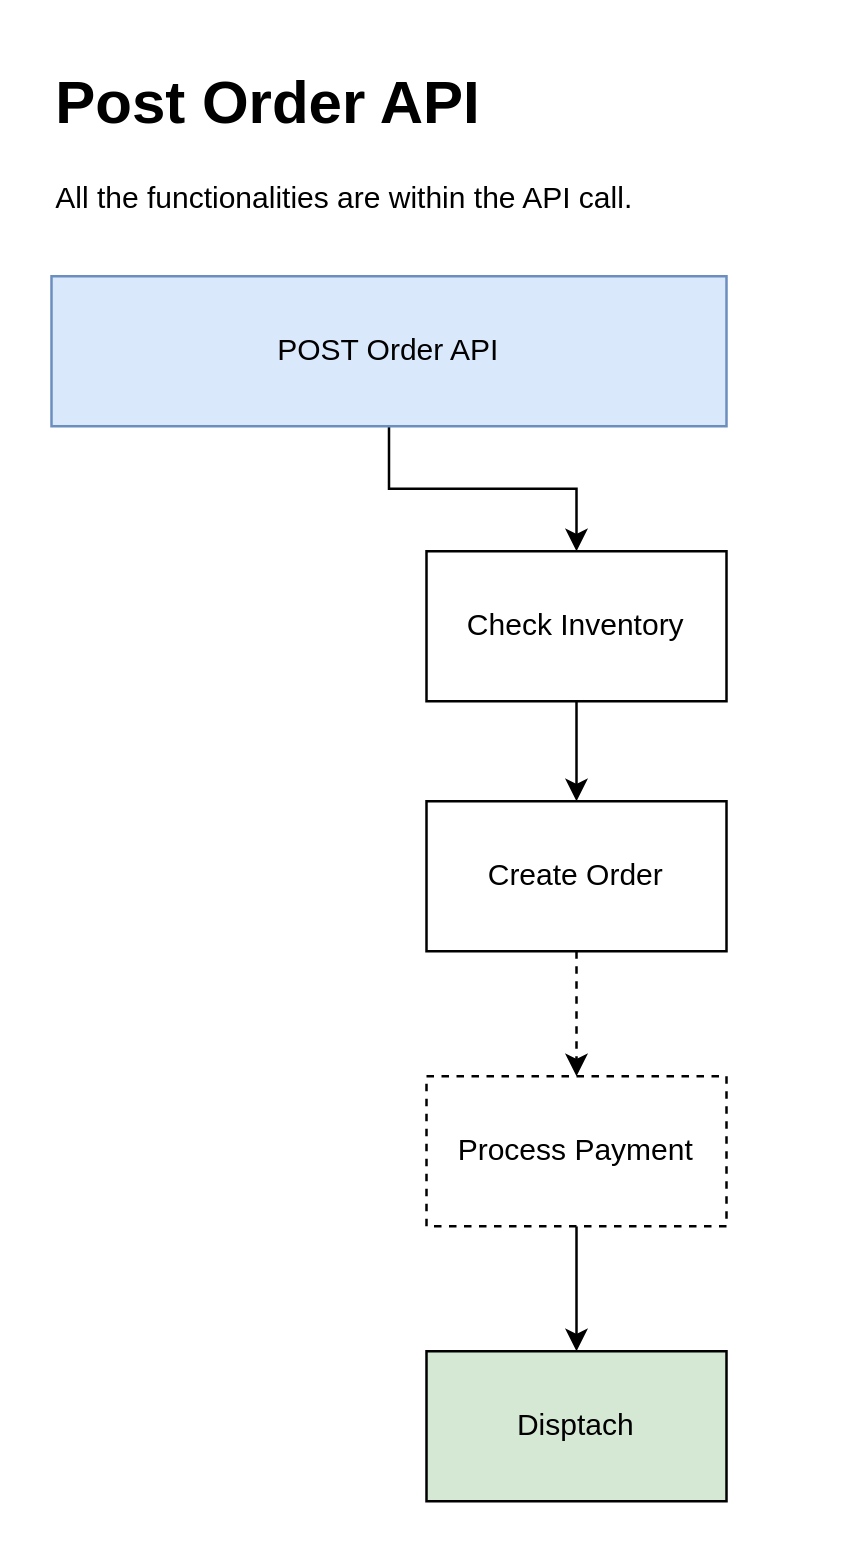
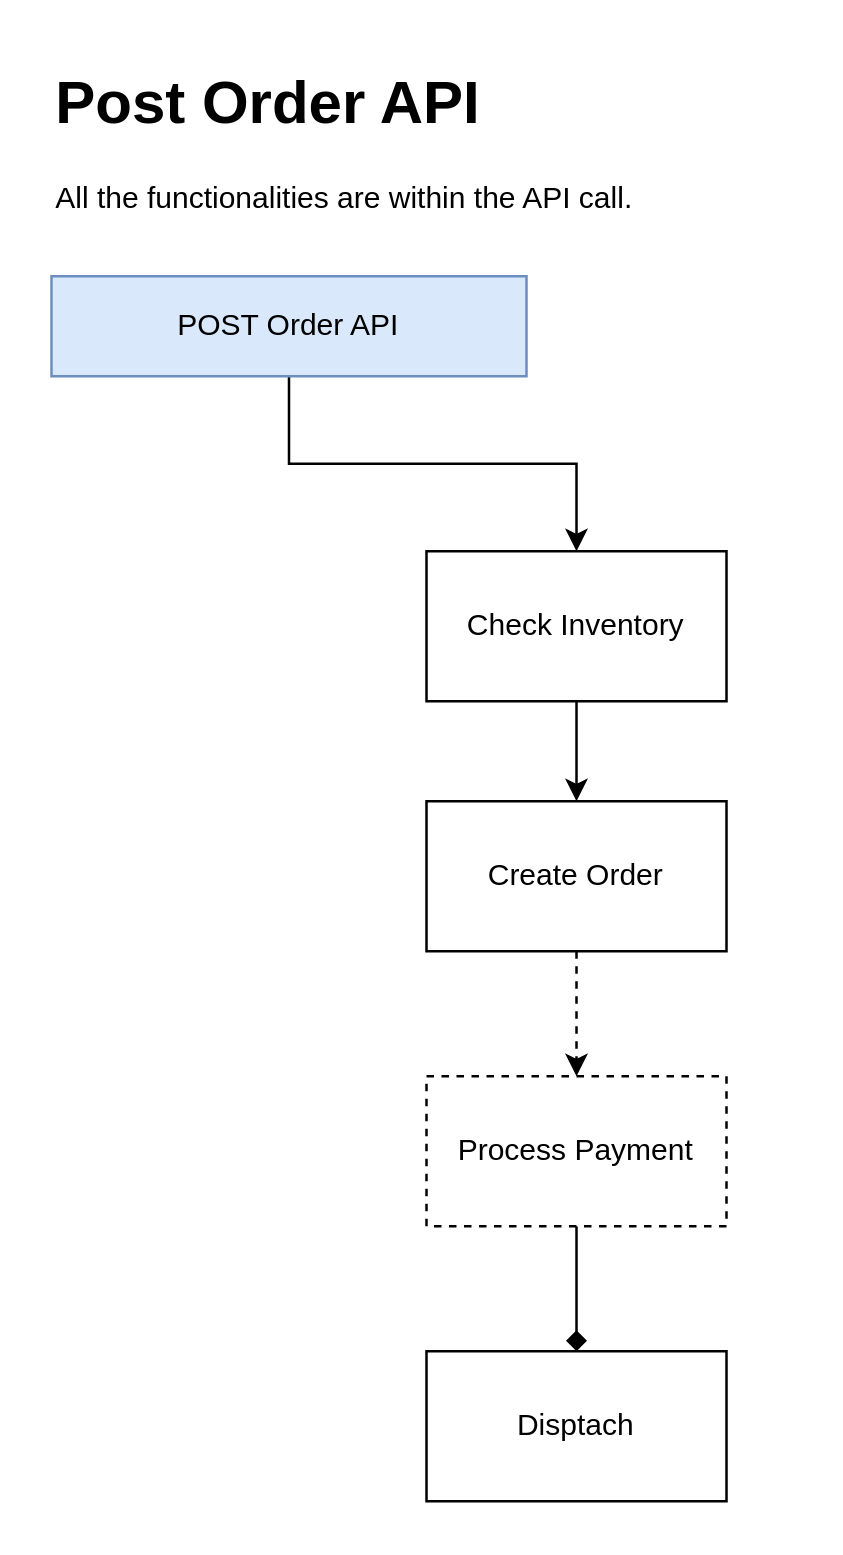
(389, 351) -> (289, 326)
(576, 1332) -> (576, 1331)
(576, 1426) -> (576, 1426)
